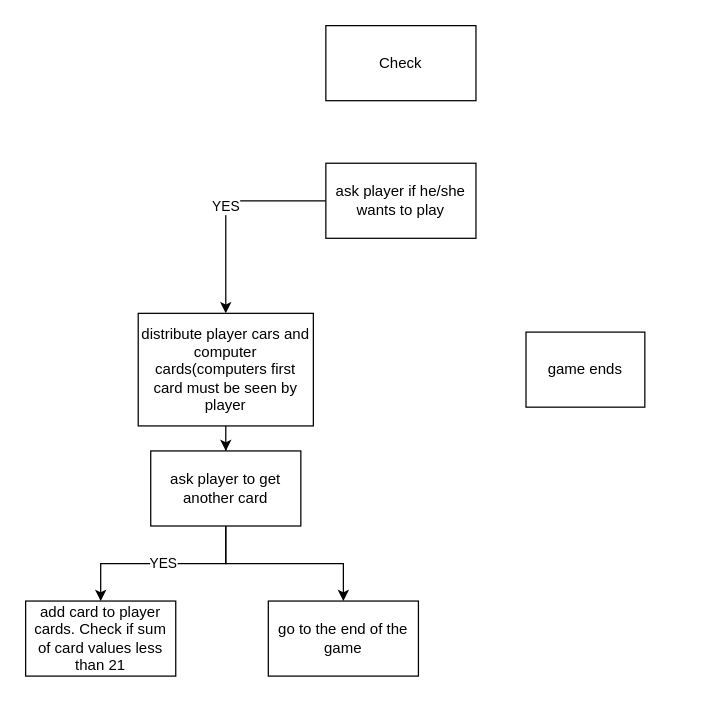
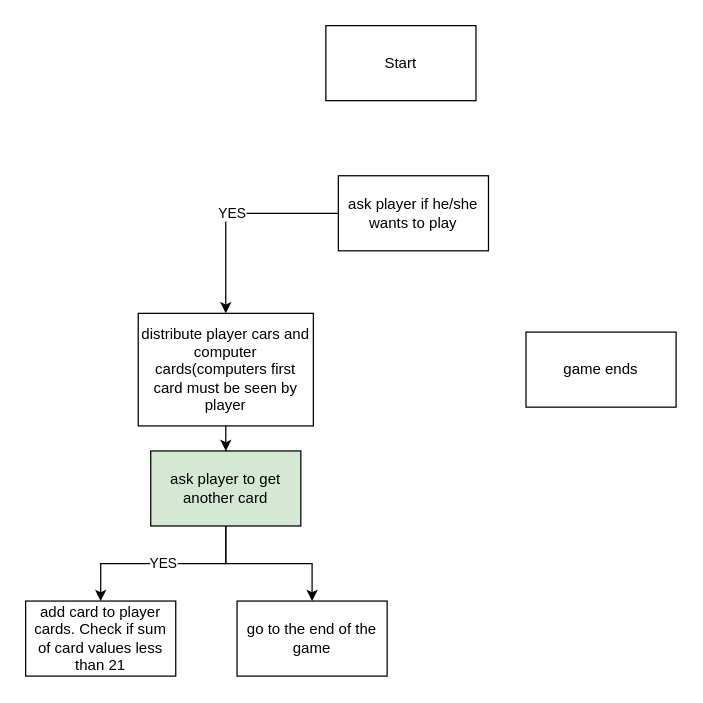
(401, 63) -> (401, 63)
(401, 201) -> (413, 213)
(585, 369) -> (601, 369)
(226, 488) -> (226, 488)
(343, 638) -> (312, 638)
